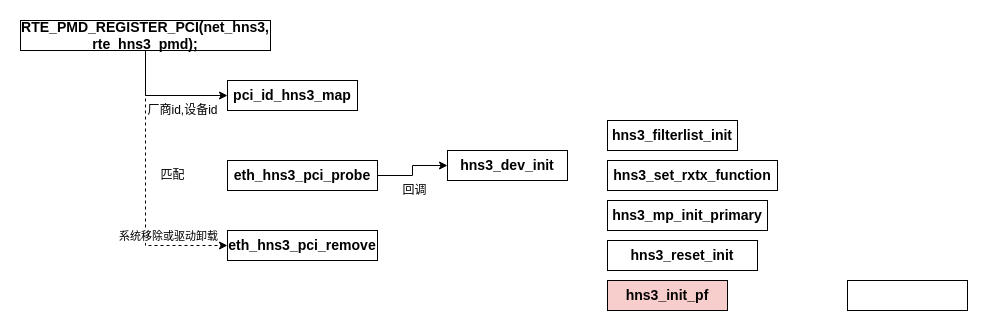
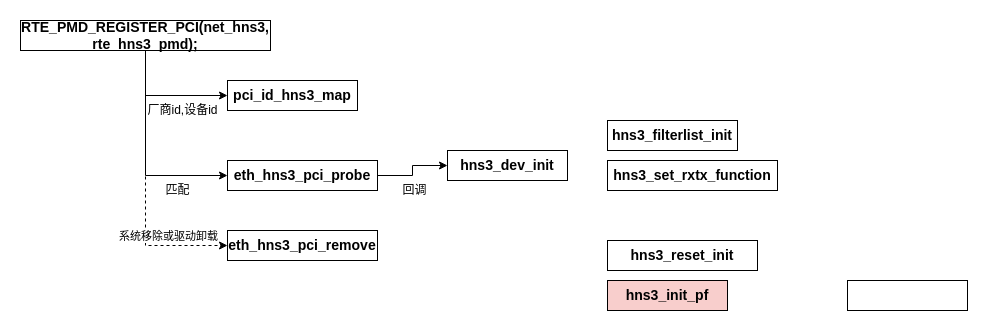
(173, 176) -> (178, 191)
none -> (184, 176)
(688, 216) -> none
